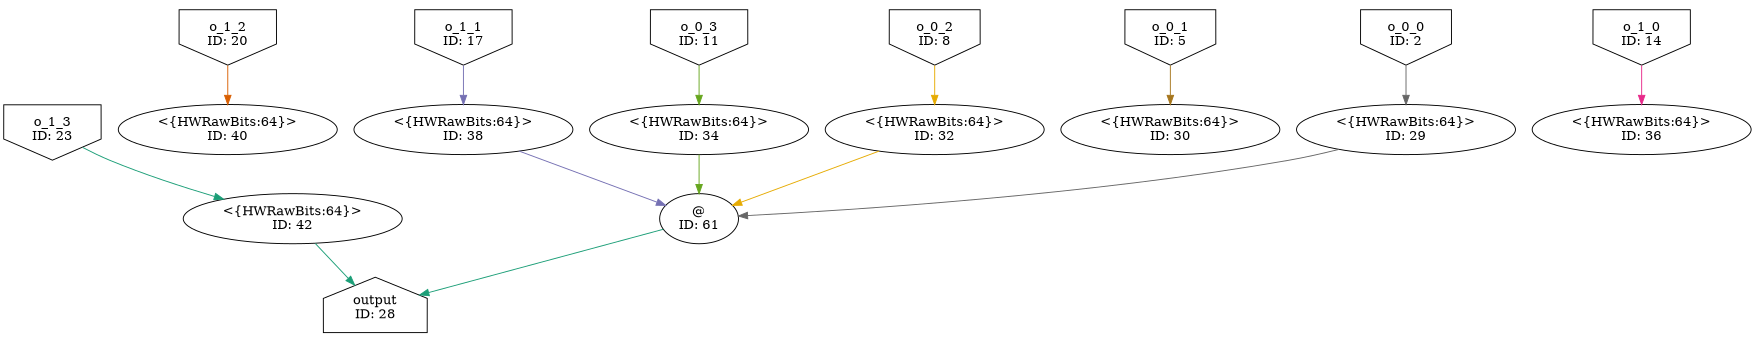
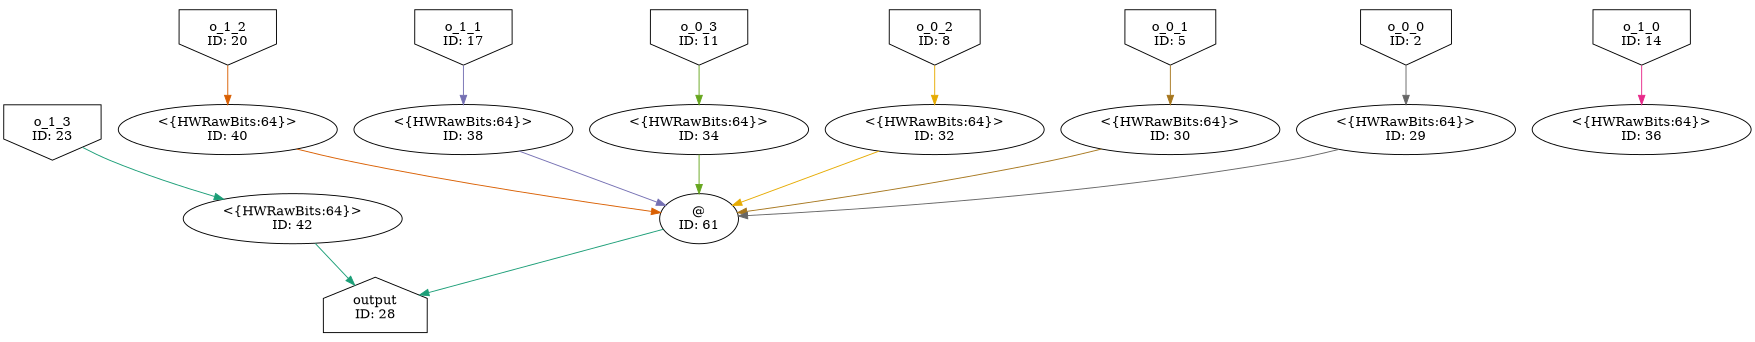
none -> (473, 184)
none -> (925, 184)
